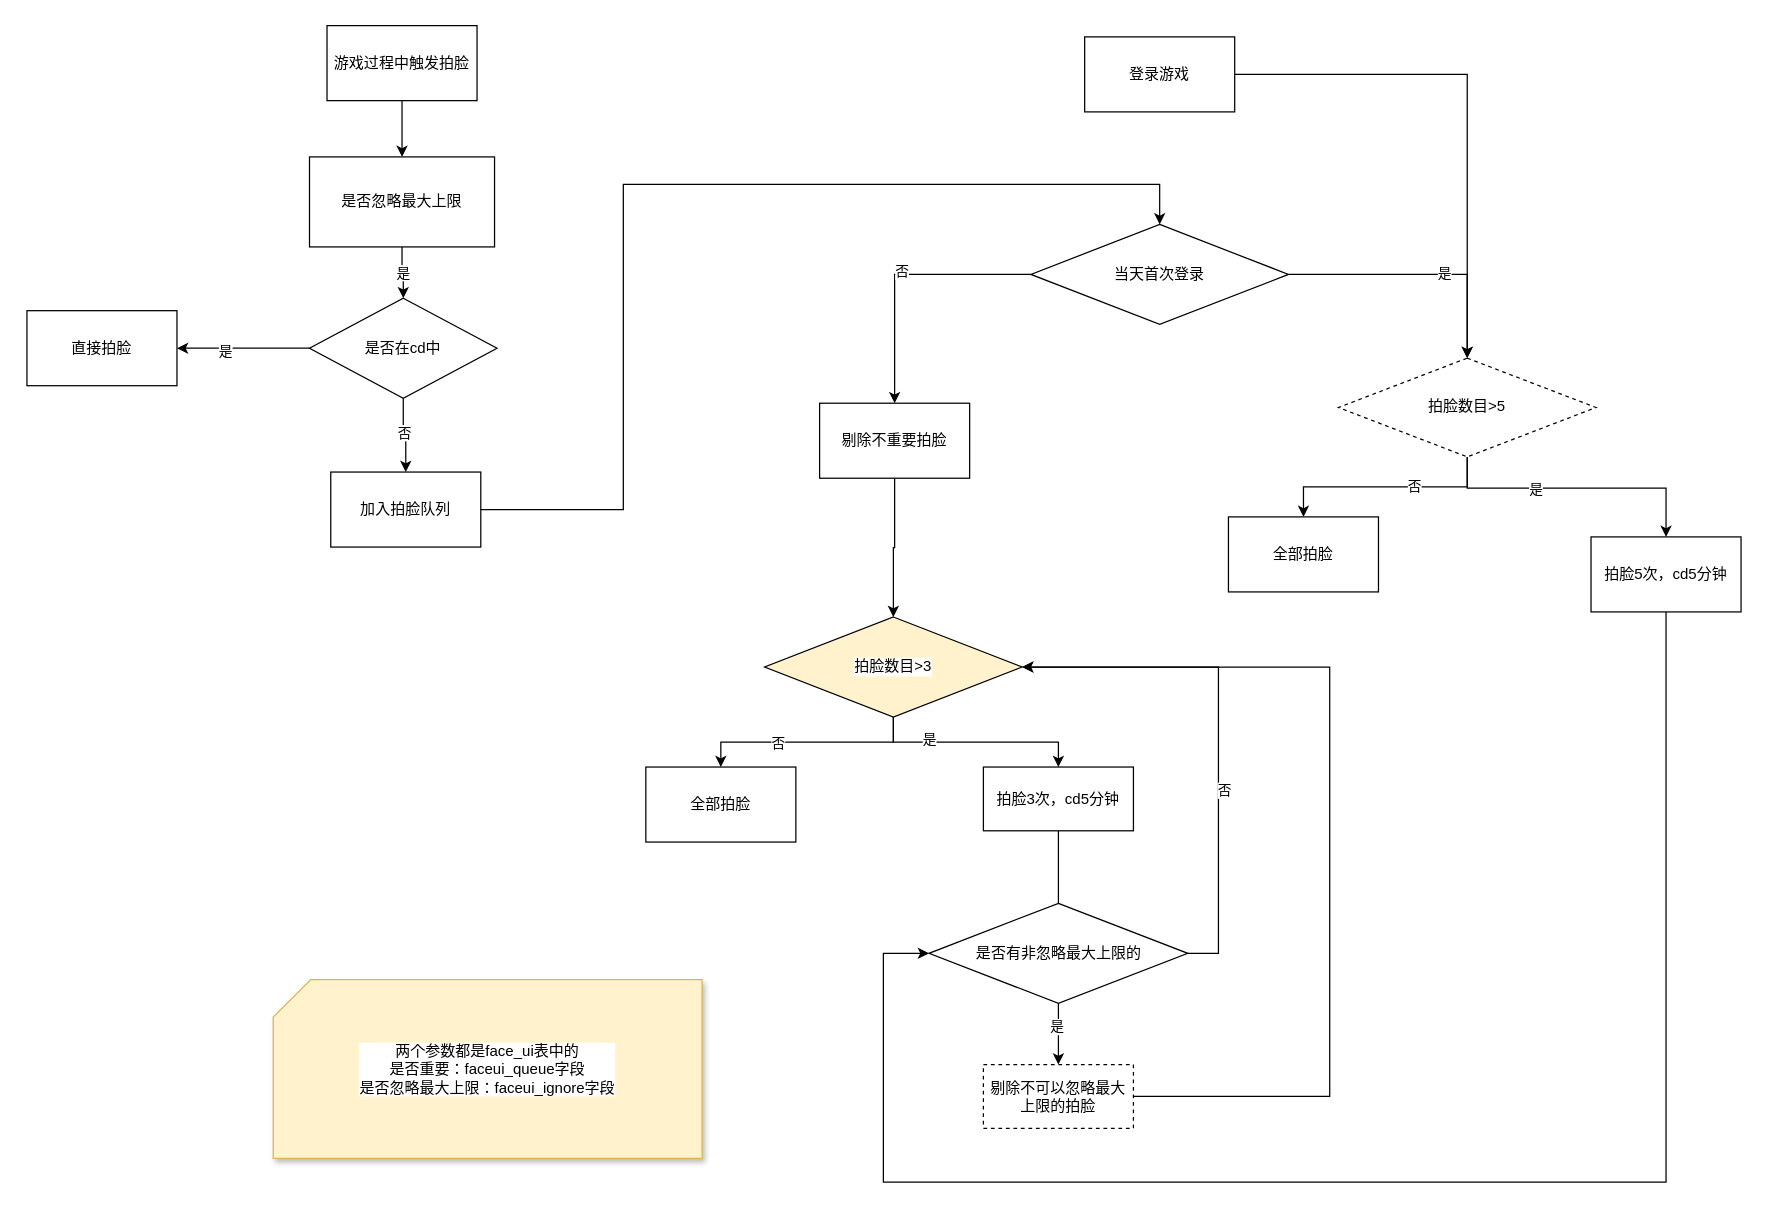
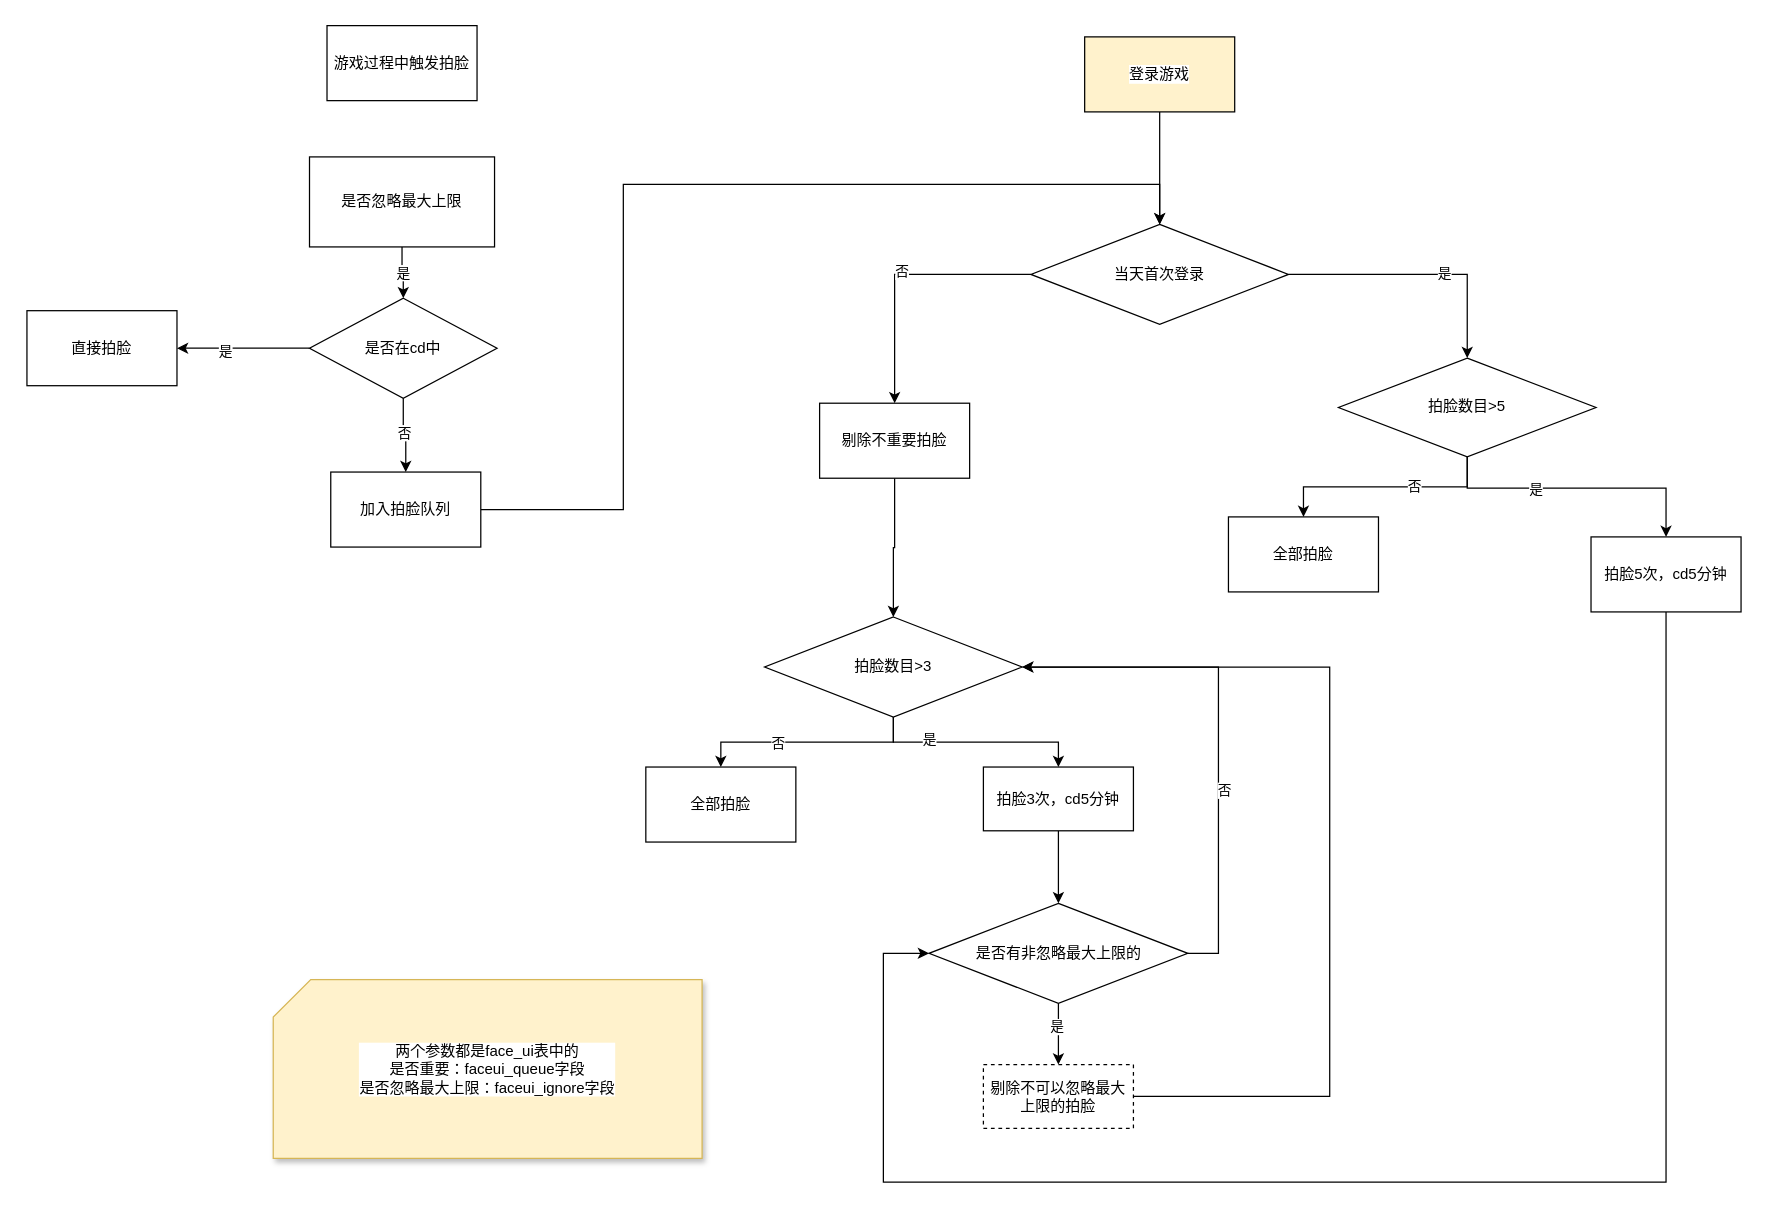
(1159, 74) -> (1159, 74)
(1450, 74) -> (1159, 147)
(402, 125) -> none
(1467, 407) -> (1467, 407)
(893, 667) -> (893, 667)
(1058, 897) -> (1058, 893)
